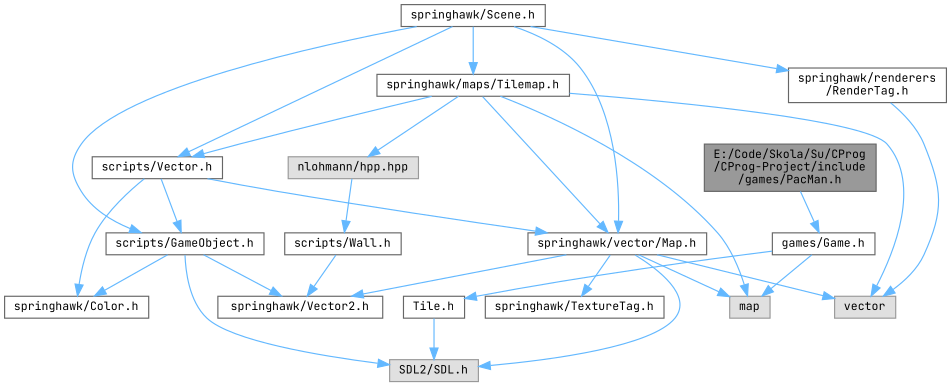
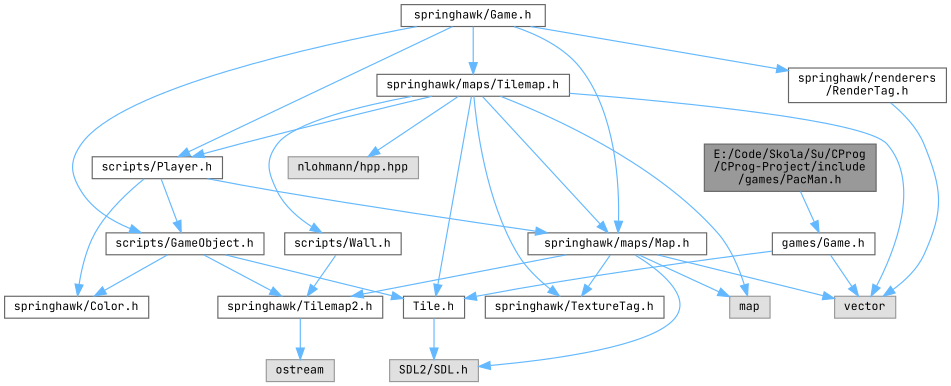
(473, 16) -> (473, 16)
(157, 168) -> (157, 168)
none -> (455, 190)
(350, 196) -> (280, 142)
none -> (494, 200)
(617, 244) -> (617, 244)
(791, 272) -> (841, 271)
(300, 307) -> (300, 307)
(257, 341) -> (308, 275)
none -> (300, 371)
